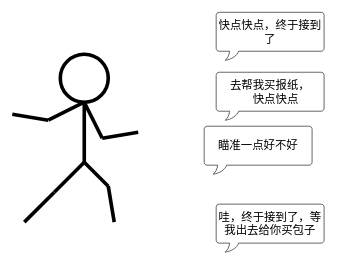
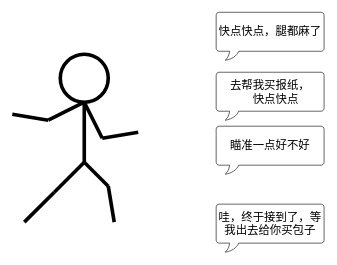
(270, 32) -> (270, 32)
(258, 150) -> (270, 150)
